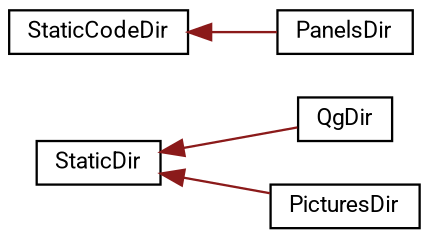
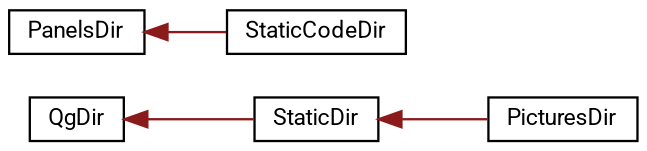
(244, 32) -> (197, 32)
(240, 138) -> (201, 119)
